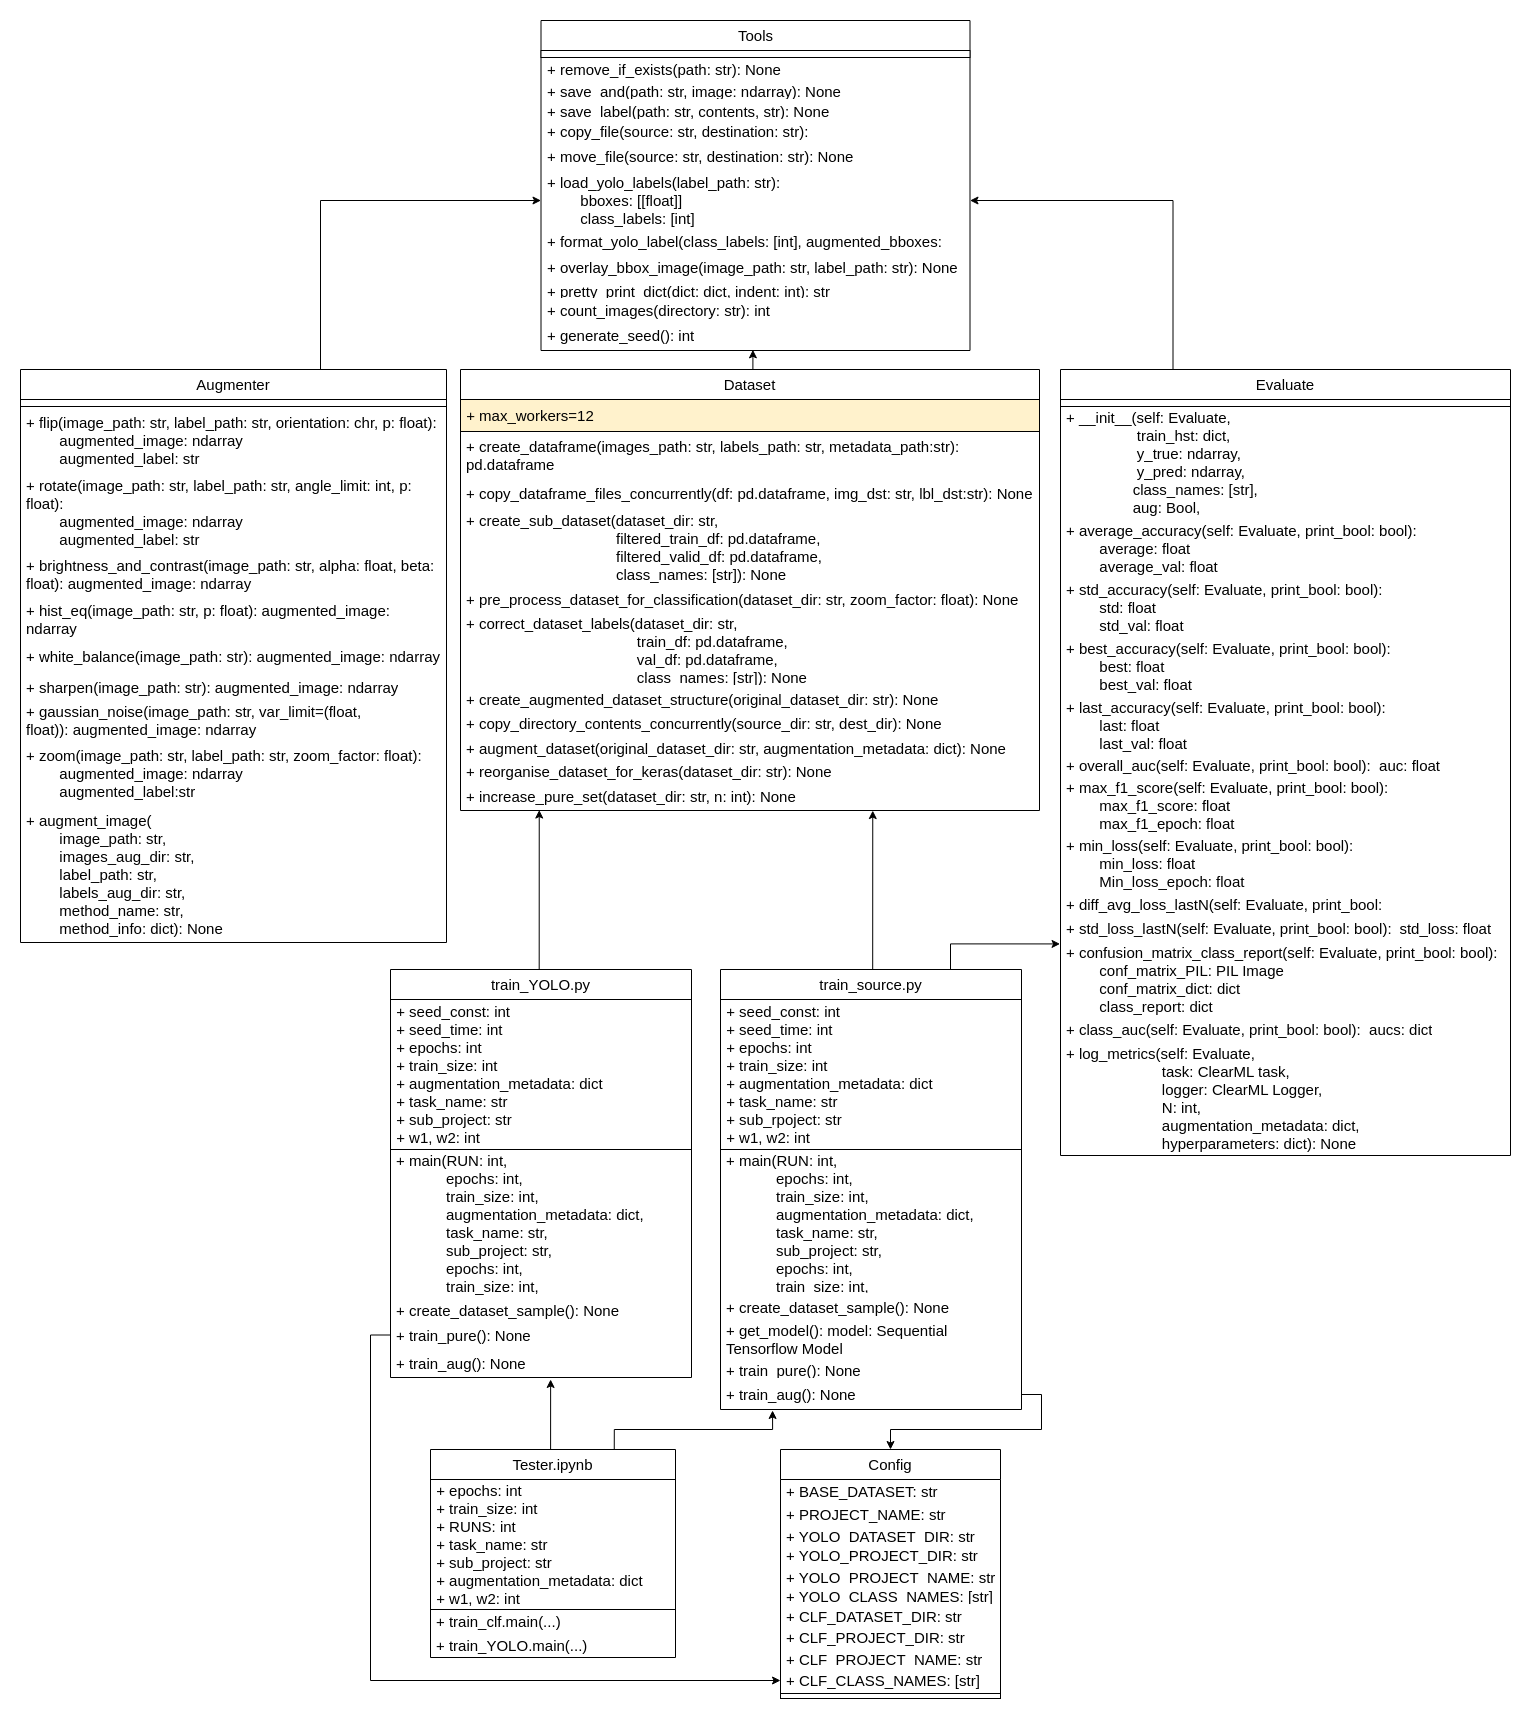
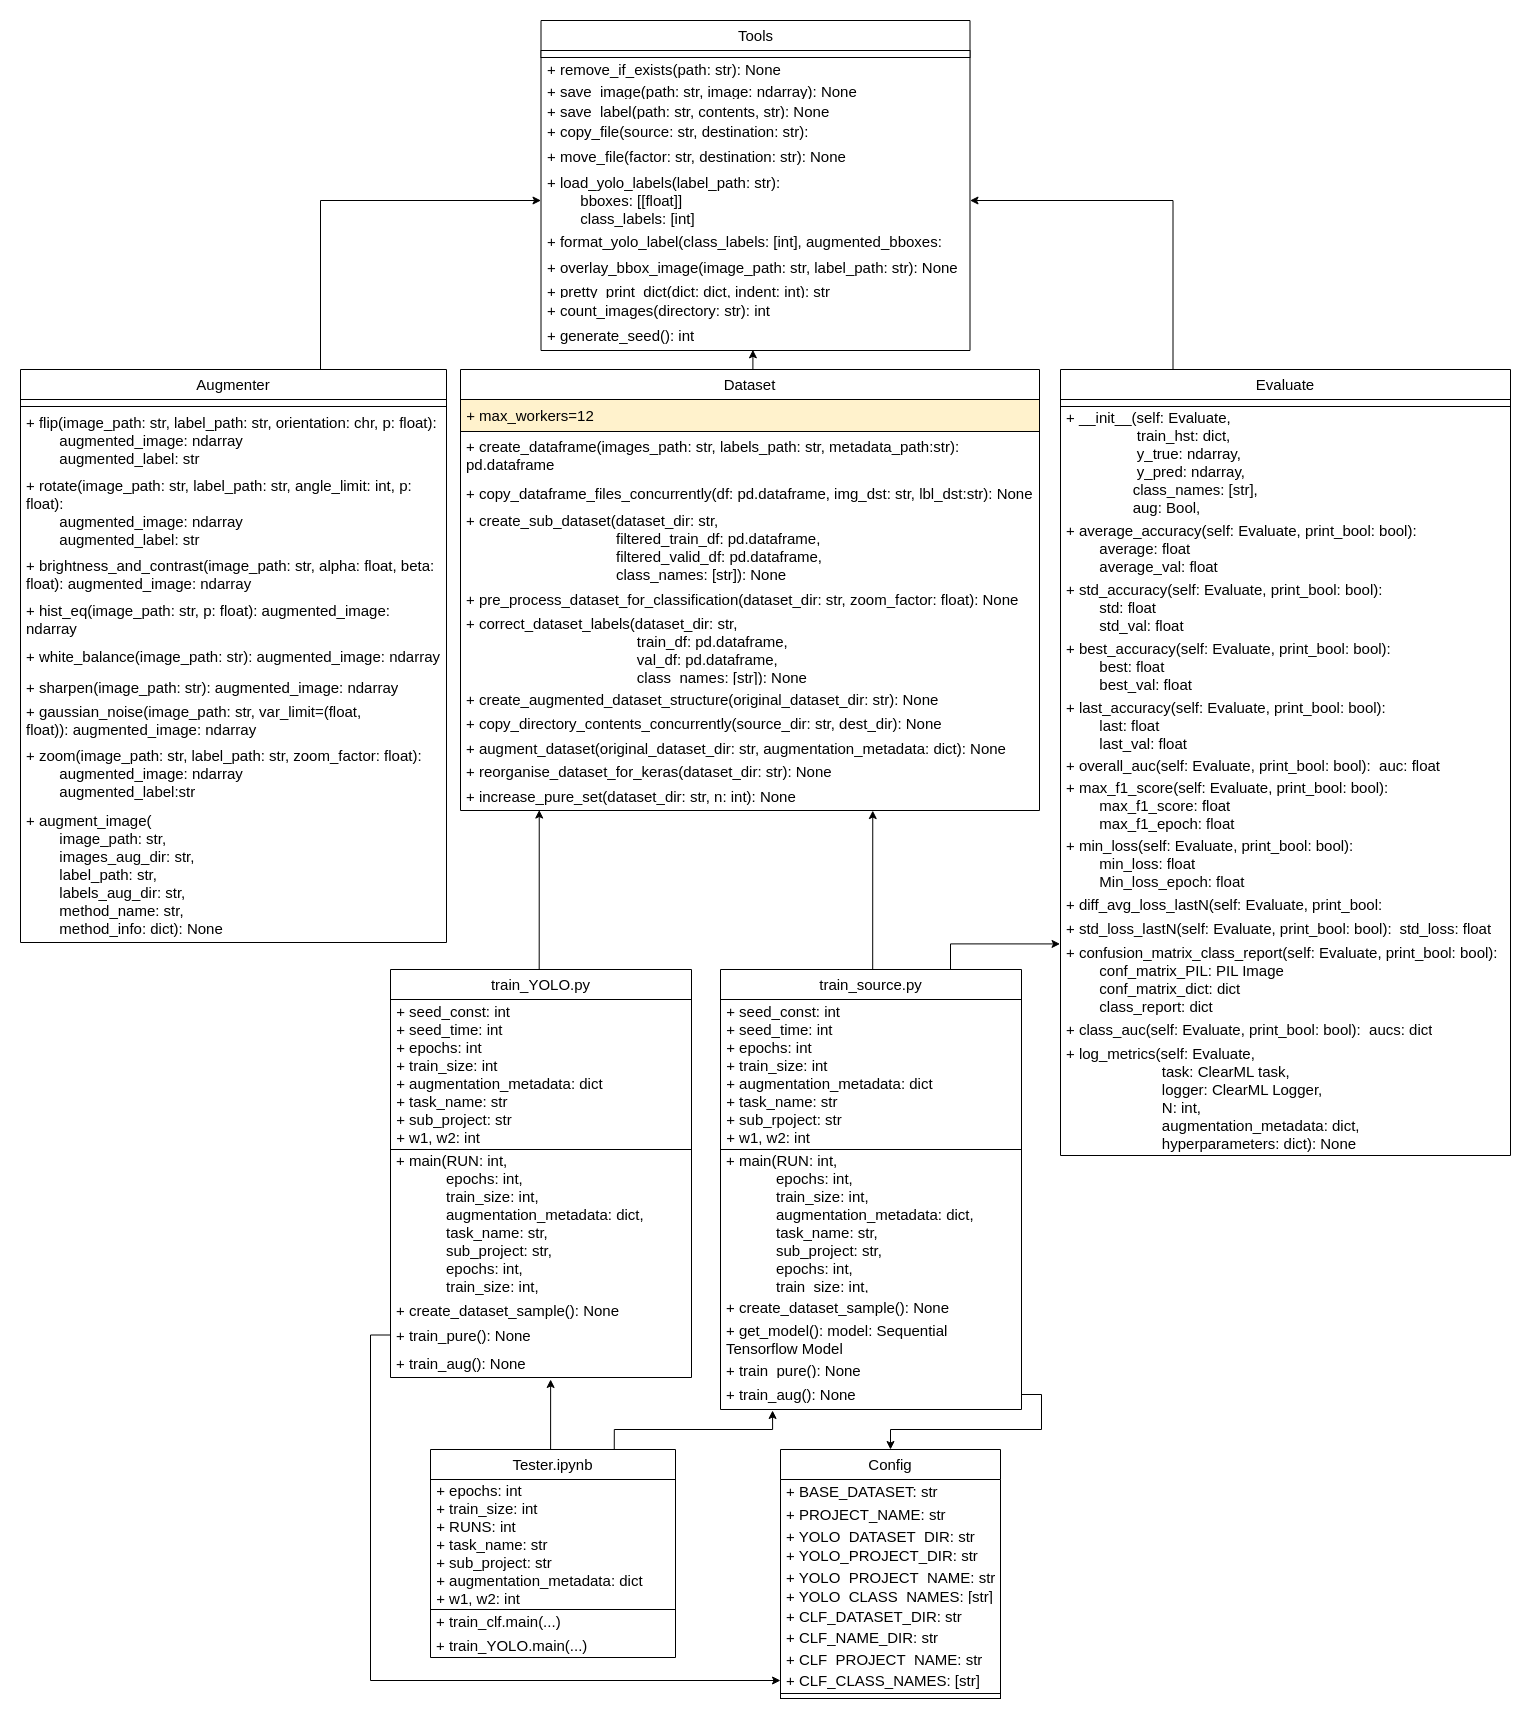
(709, 91) -> (715, 91)
(724, 157) -> (724, 157)
(873, 1638) -> (860, 1638)
